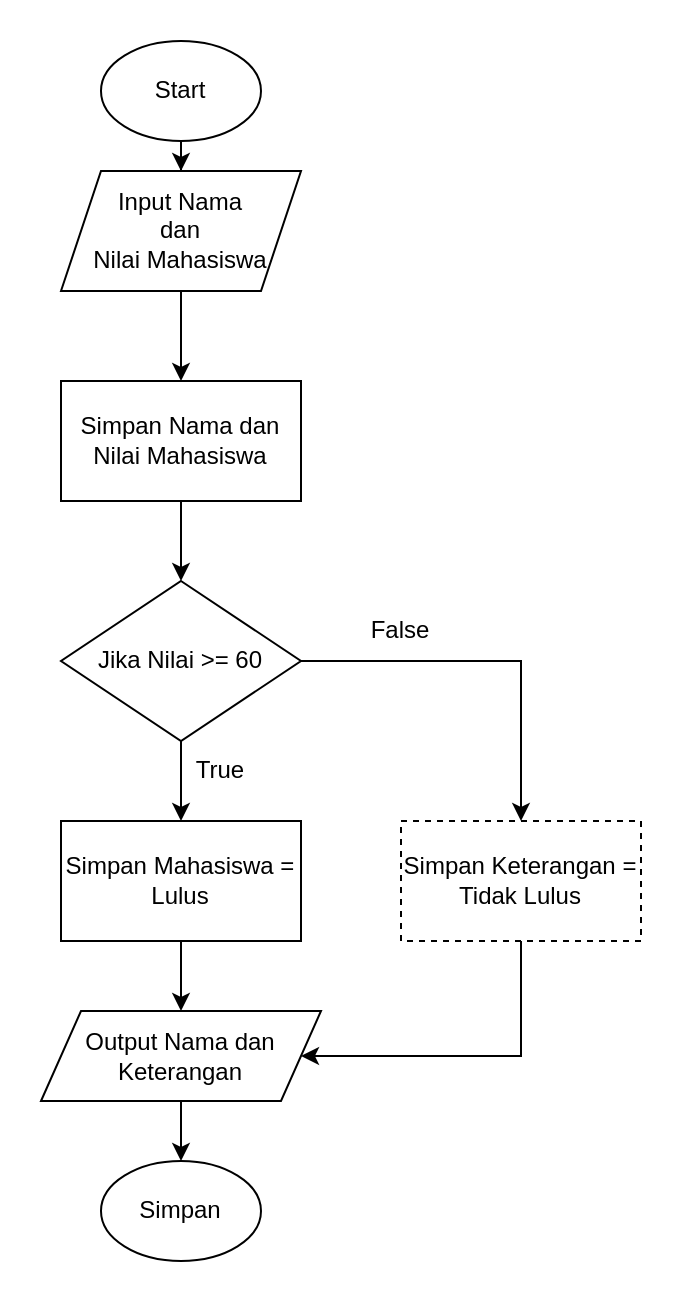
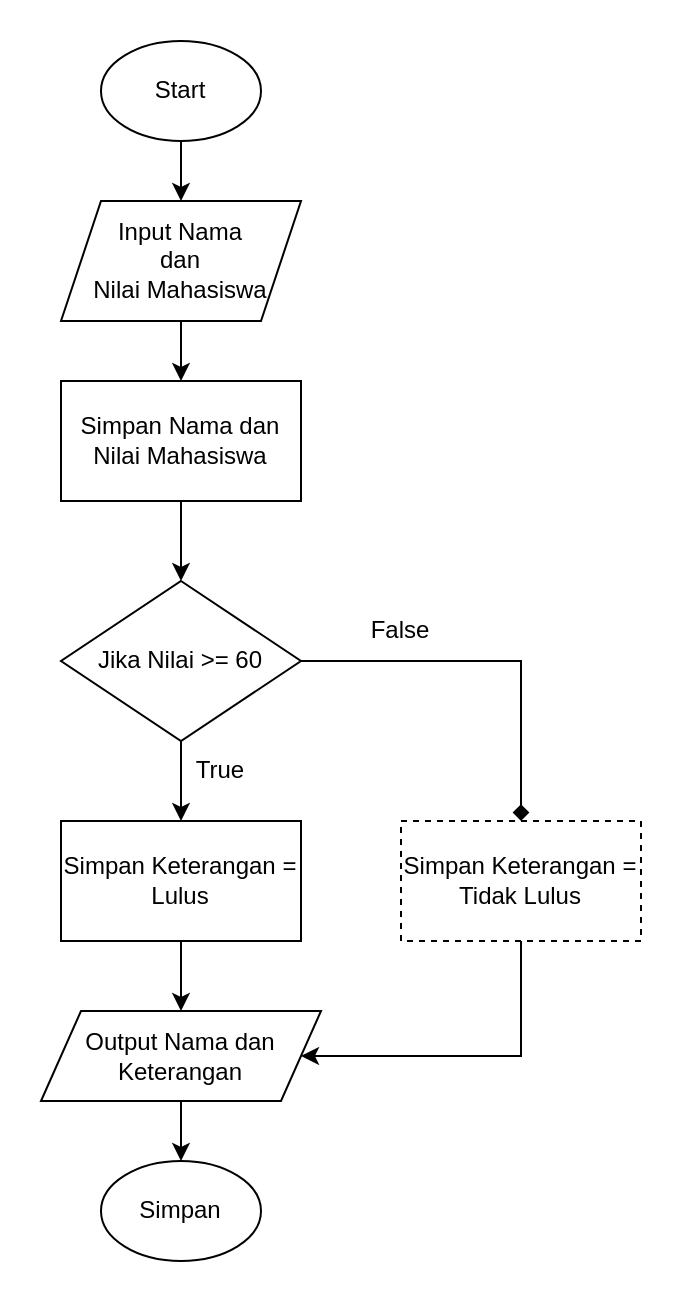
(181, 231) -> (181, 261)
(521, 806) -> (521, 805)
(181, 881) -> (181, 881)
